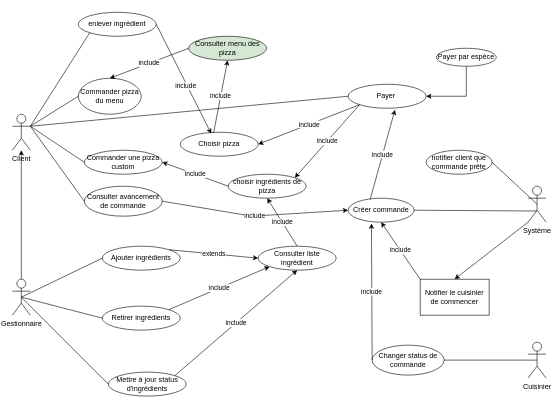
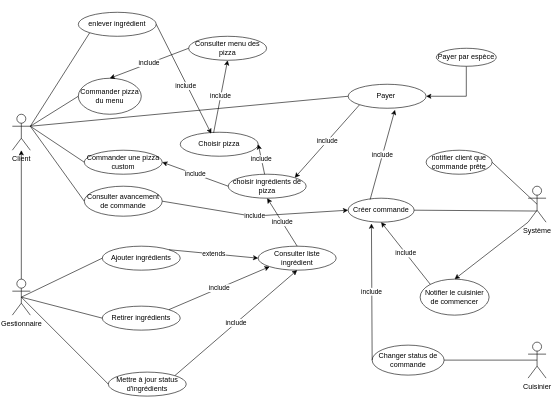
(228, 48) -> (228, 48)
(308, 125) -> (262, 161)
(455, 297) -> (455, 297)
